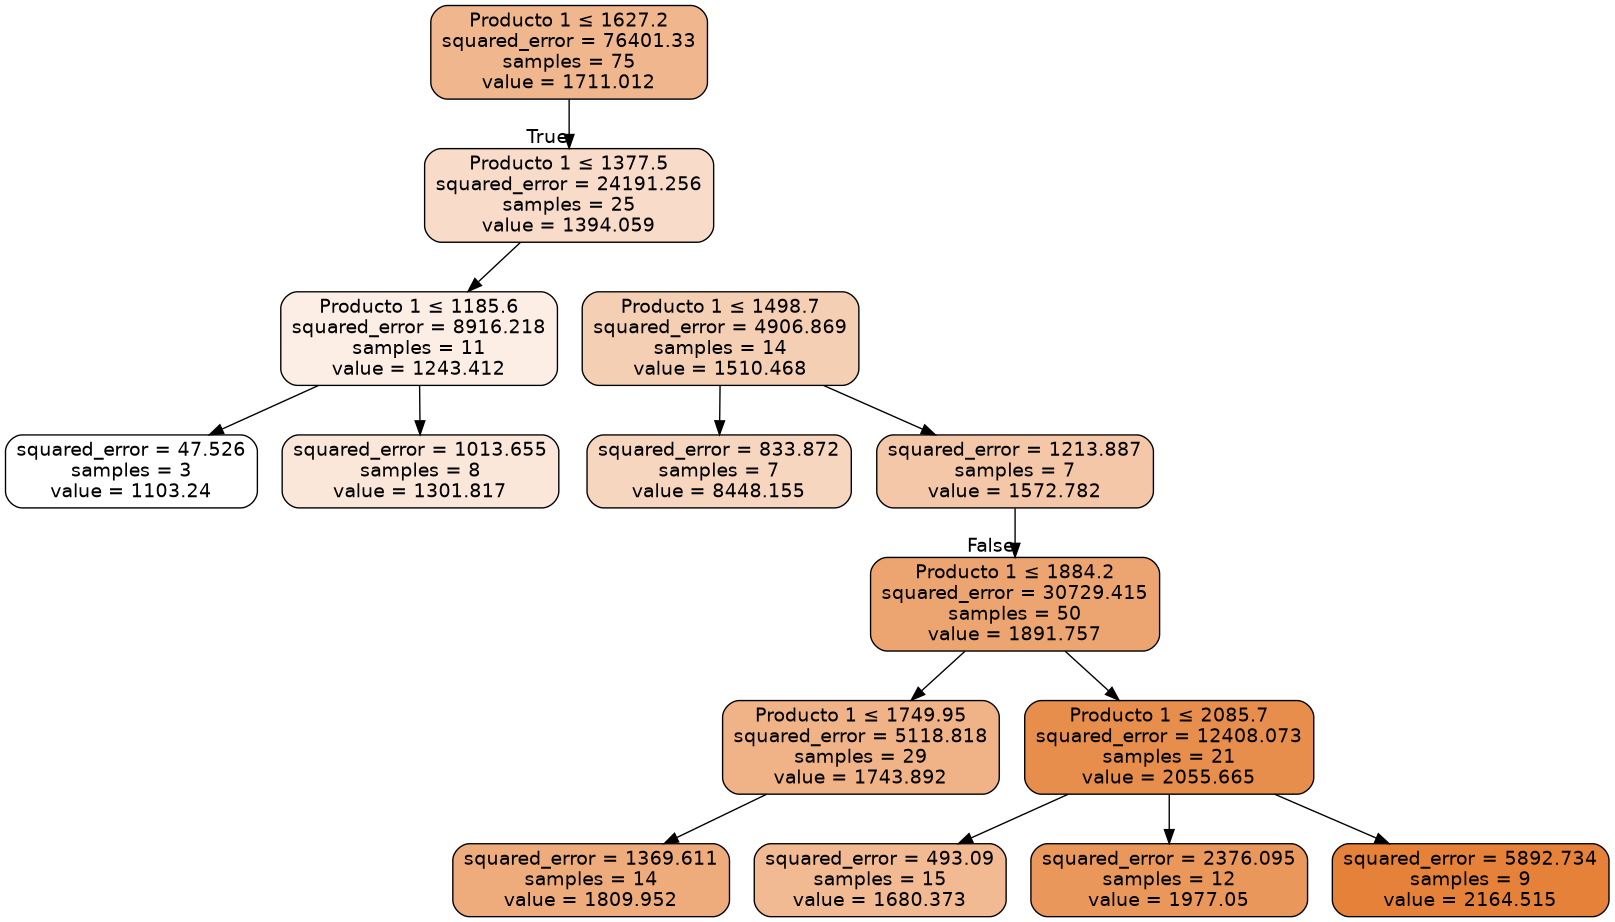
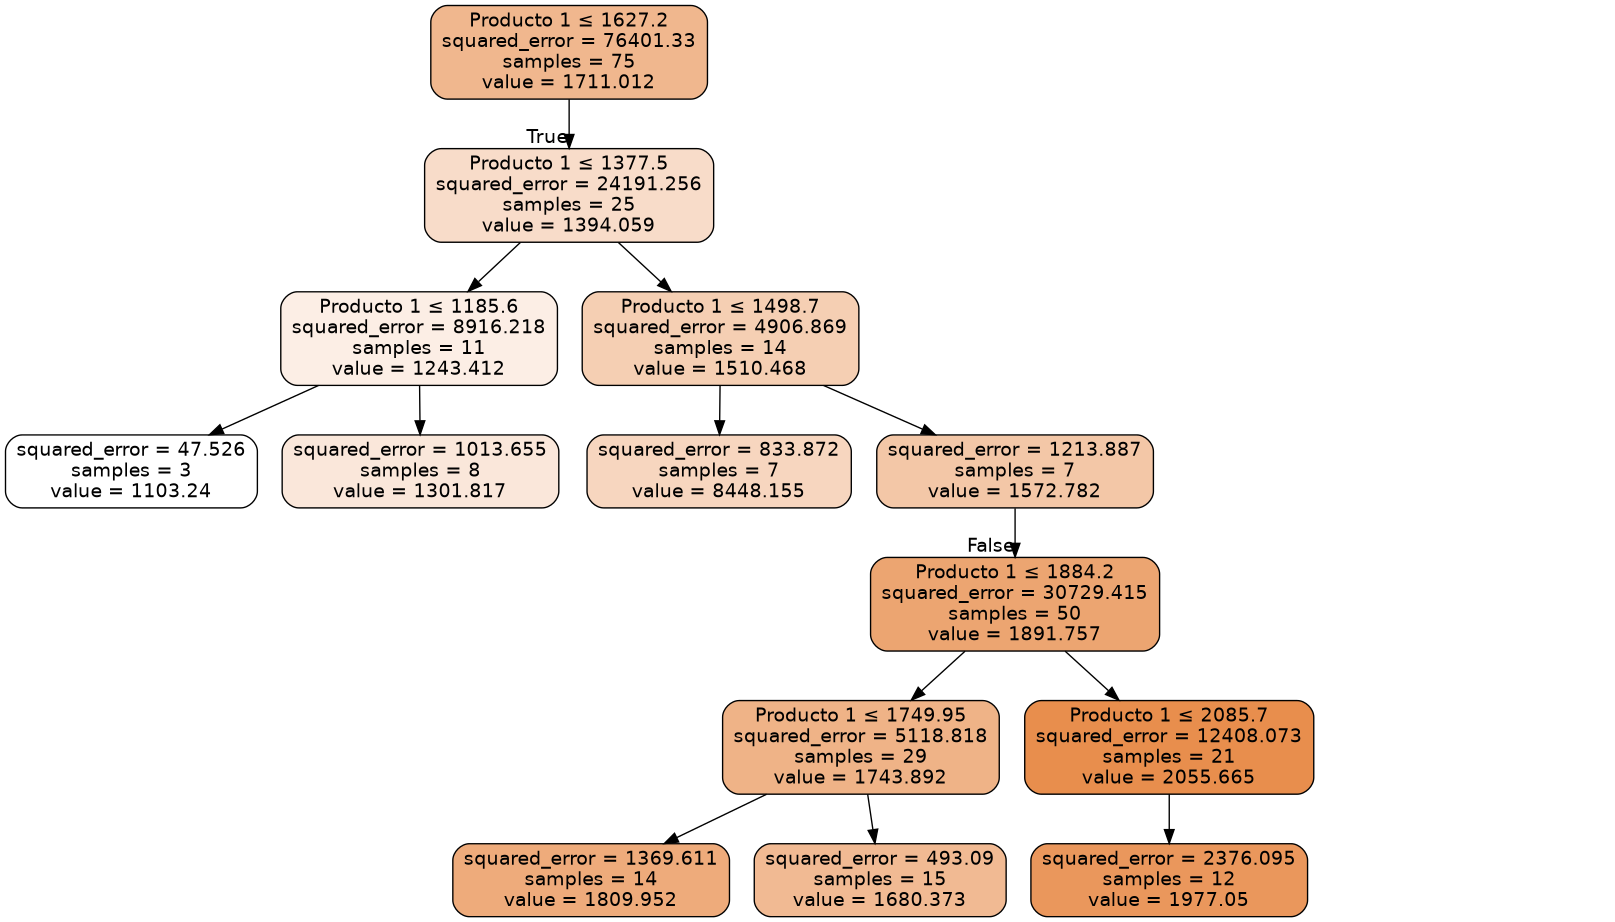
none -> (640, 262)
(1020, 816) -> (870, 812)
(1471, 880) -> none
